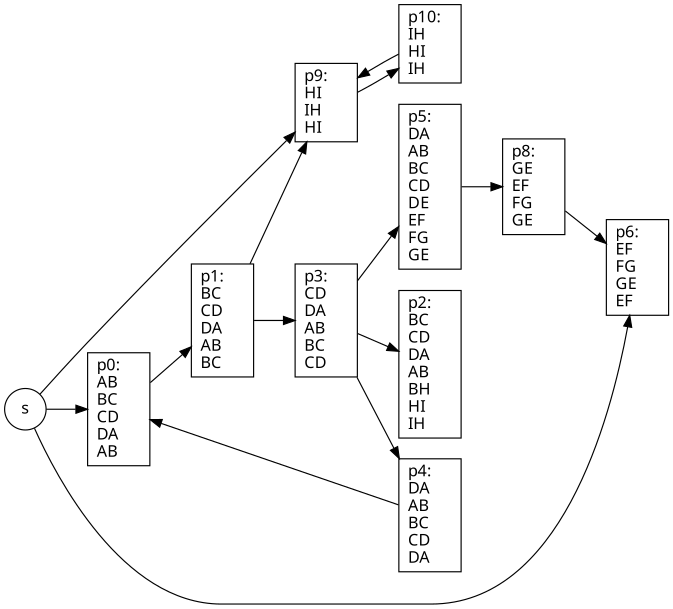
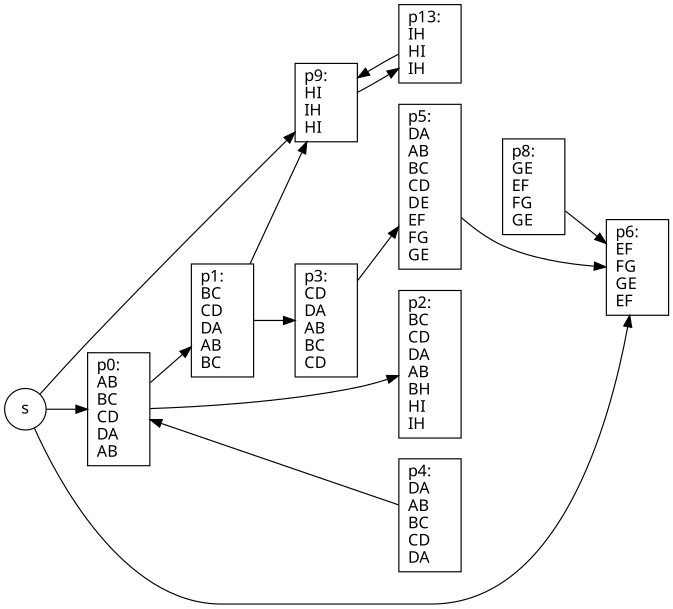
(430, 44) -> (430, 44)
(476, 187) -> (523, 253)
(373, 340) -> (270, 400)
(375, 413) -> none
